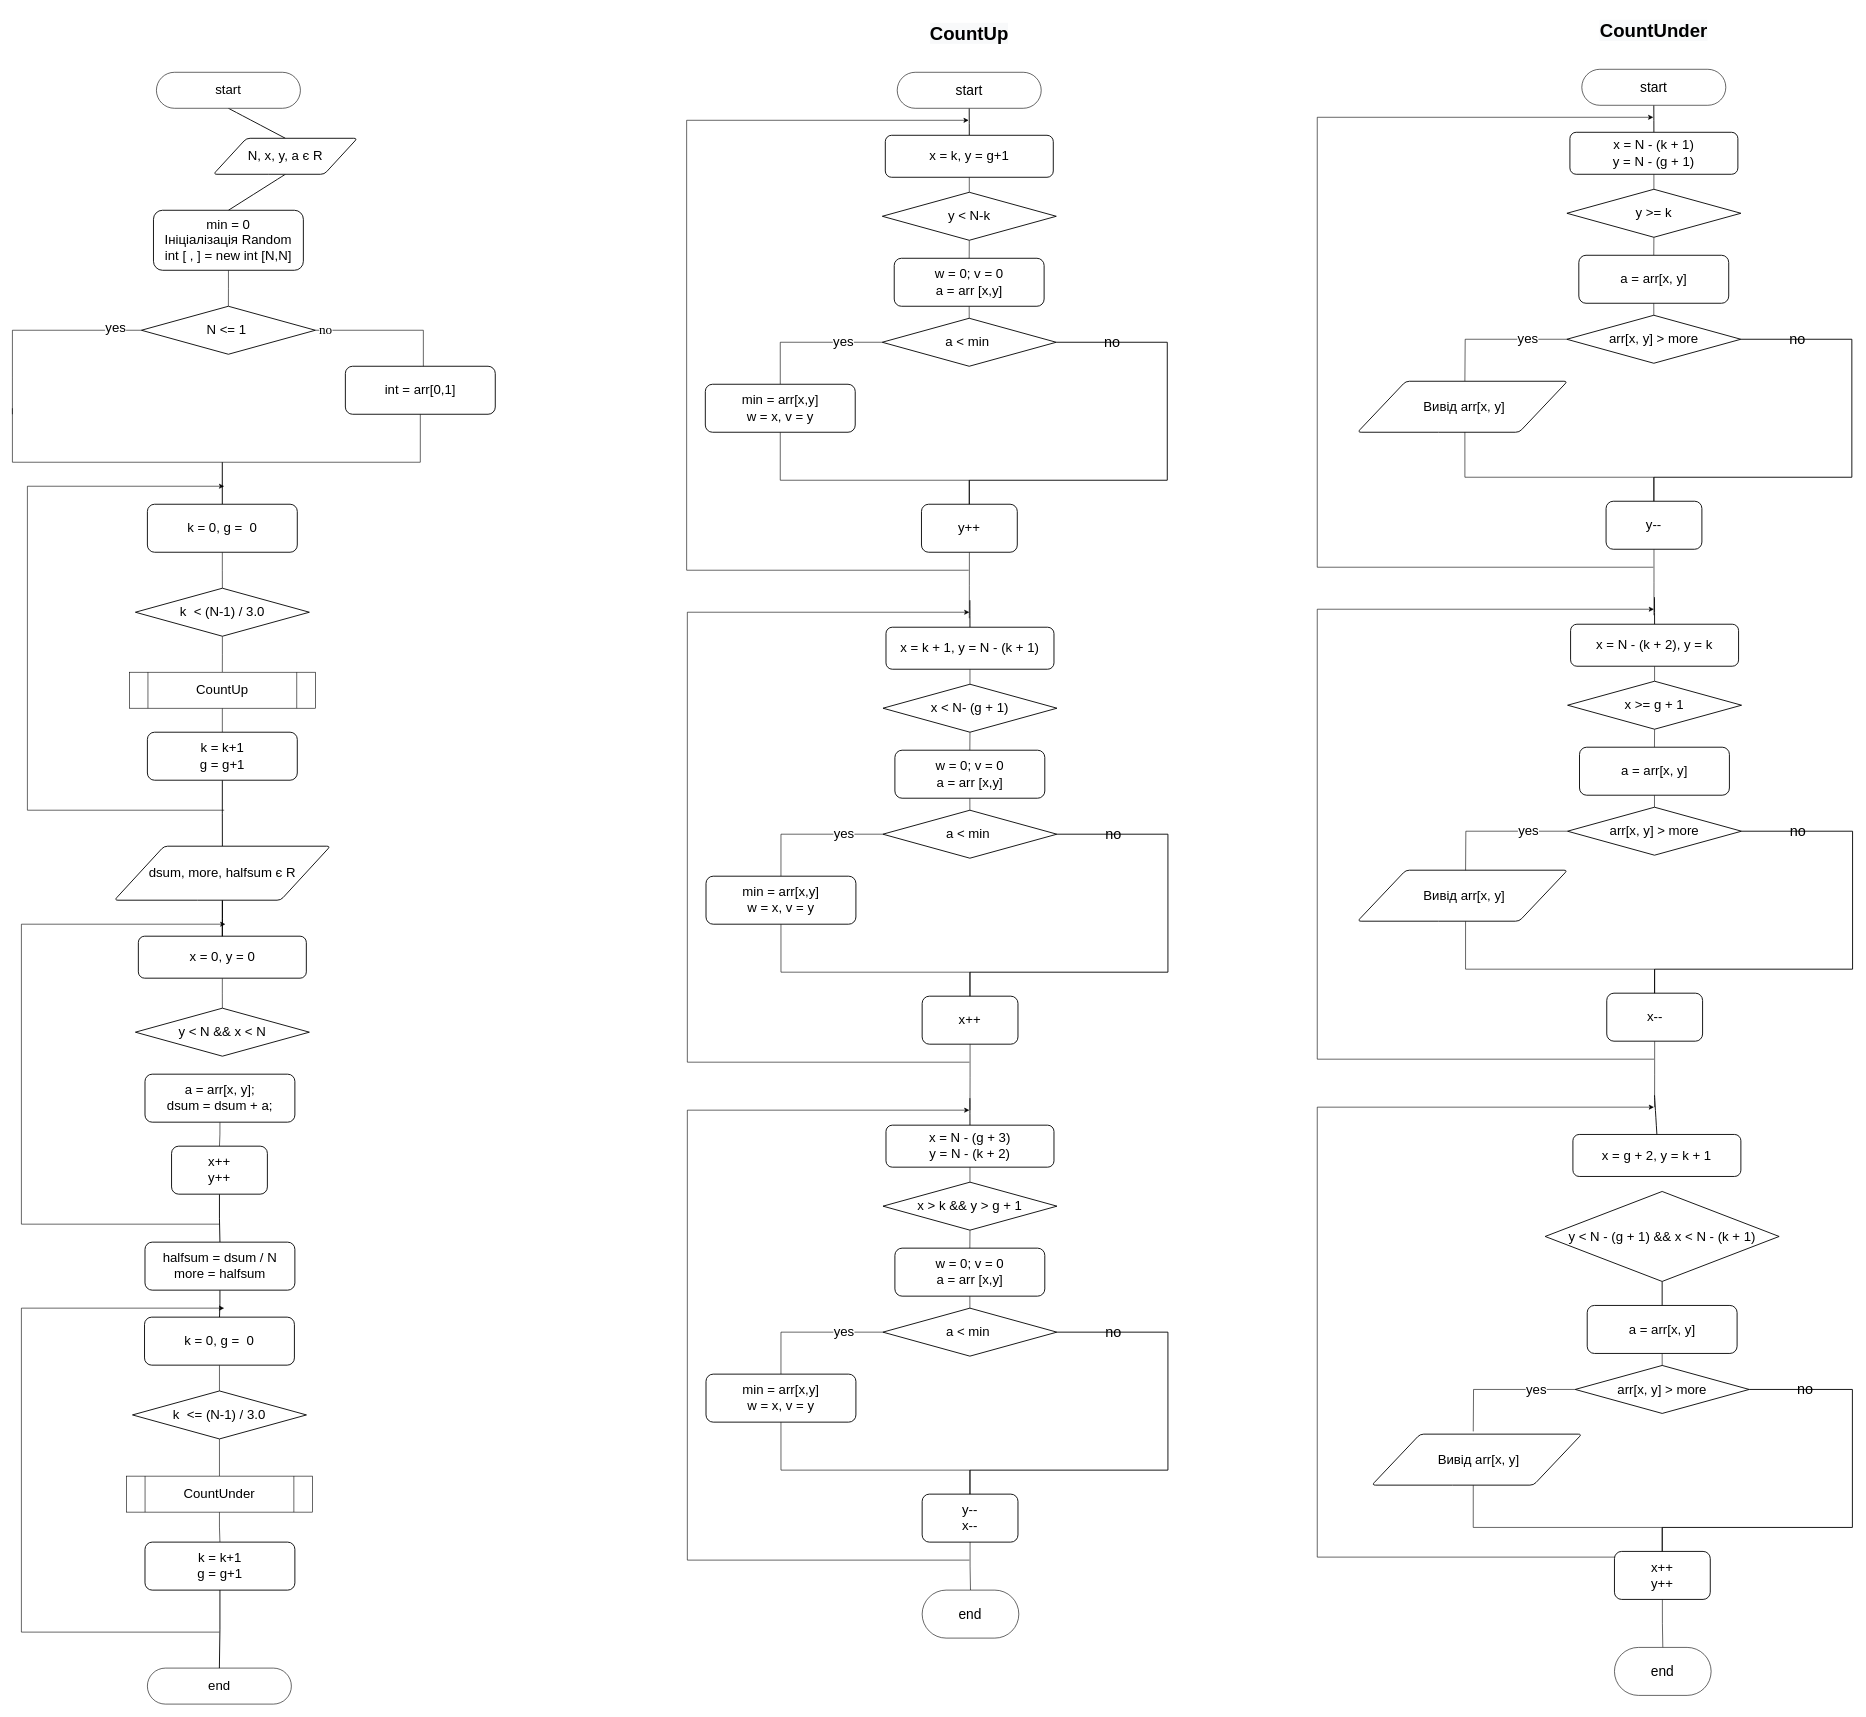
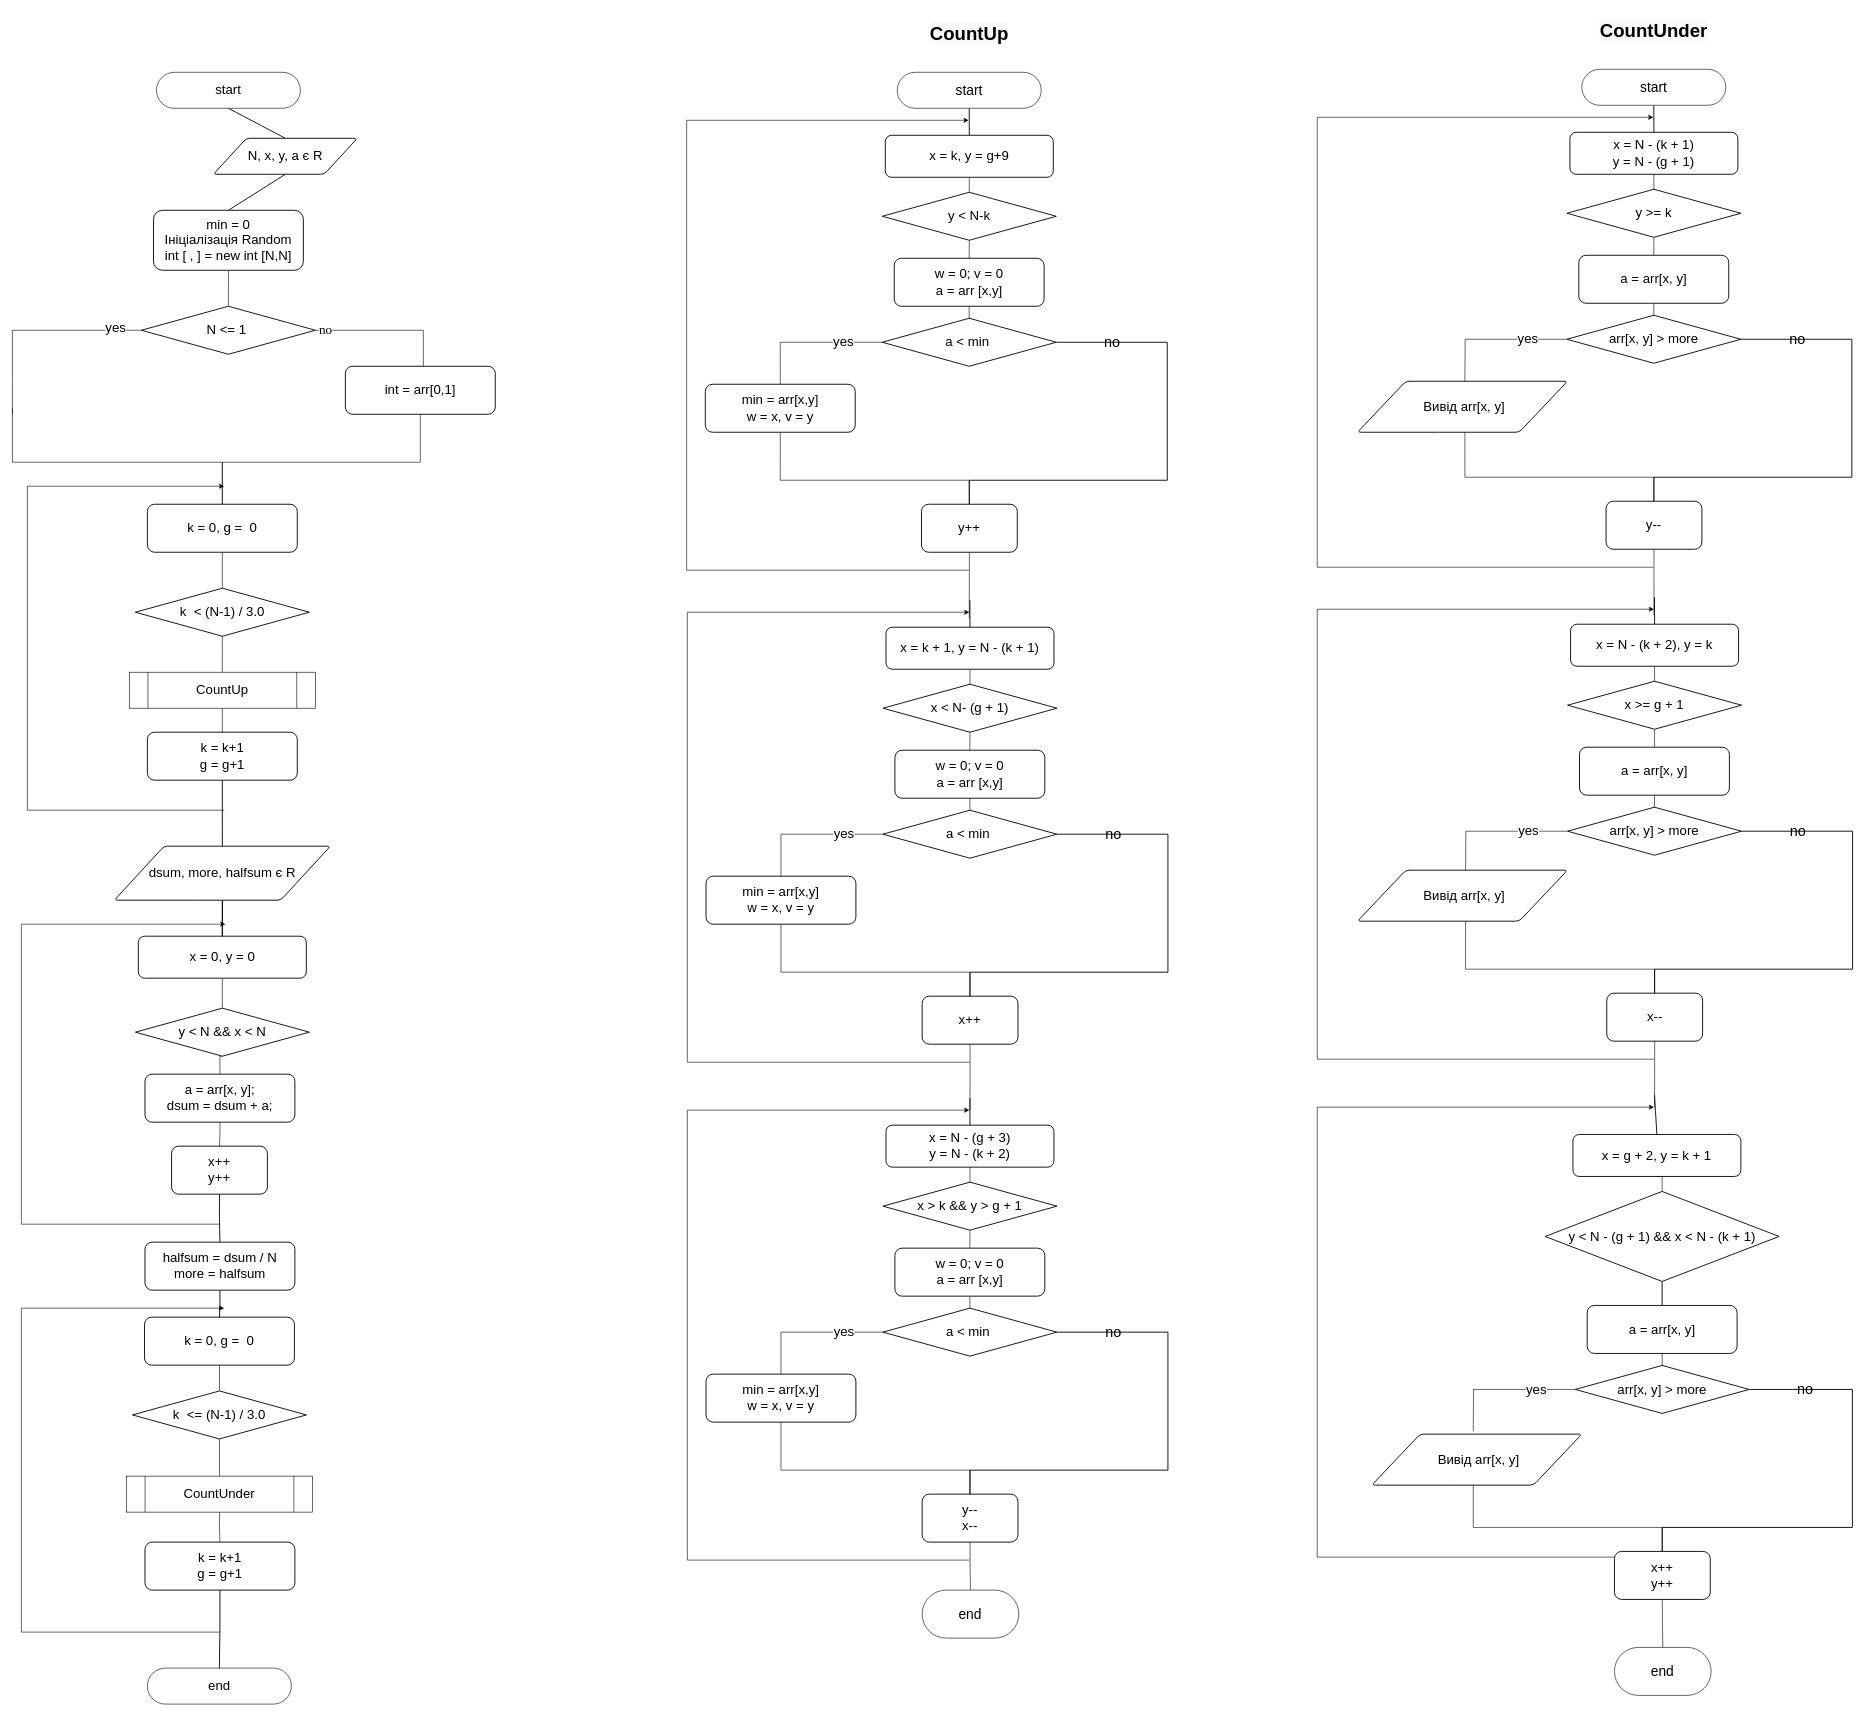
(969, 156) -> (969, 156)
none -> (220, 1064)
none -> (1662, 1183)
